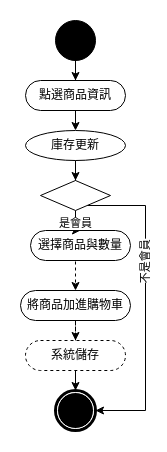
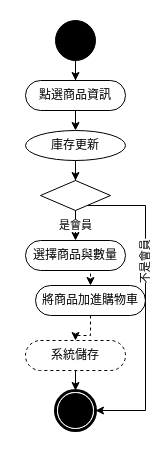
(81, 246) -> (76, 256)
(76, 306) -> (91, 301)
